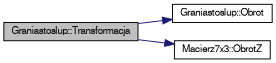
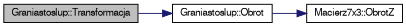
(152, 41) -> (285, 13)
